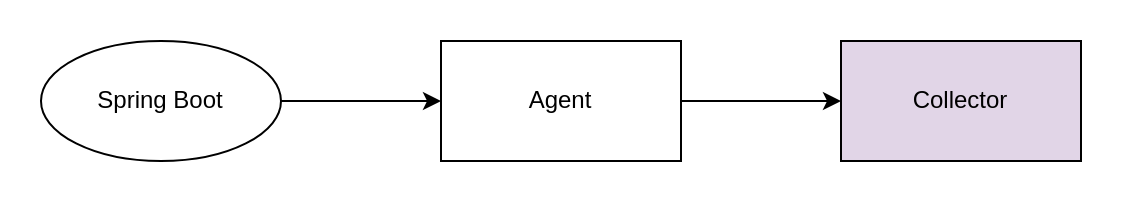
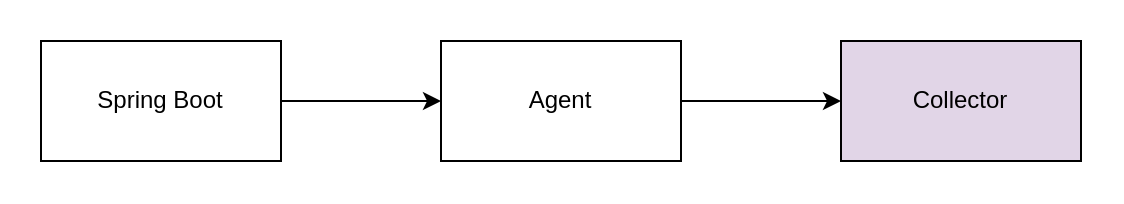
(161, 101) -> (161, 101)
